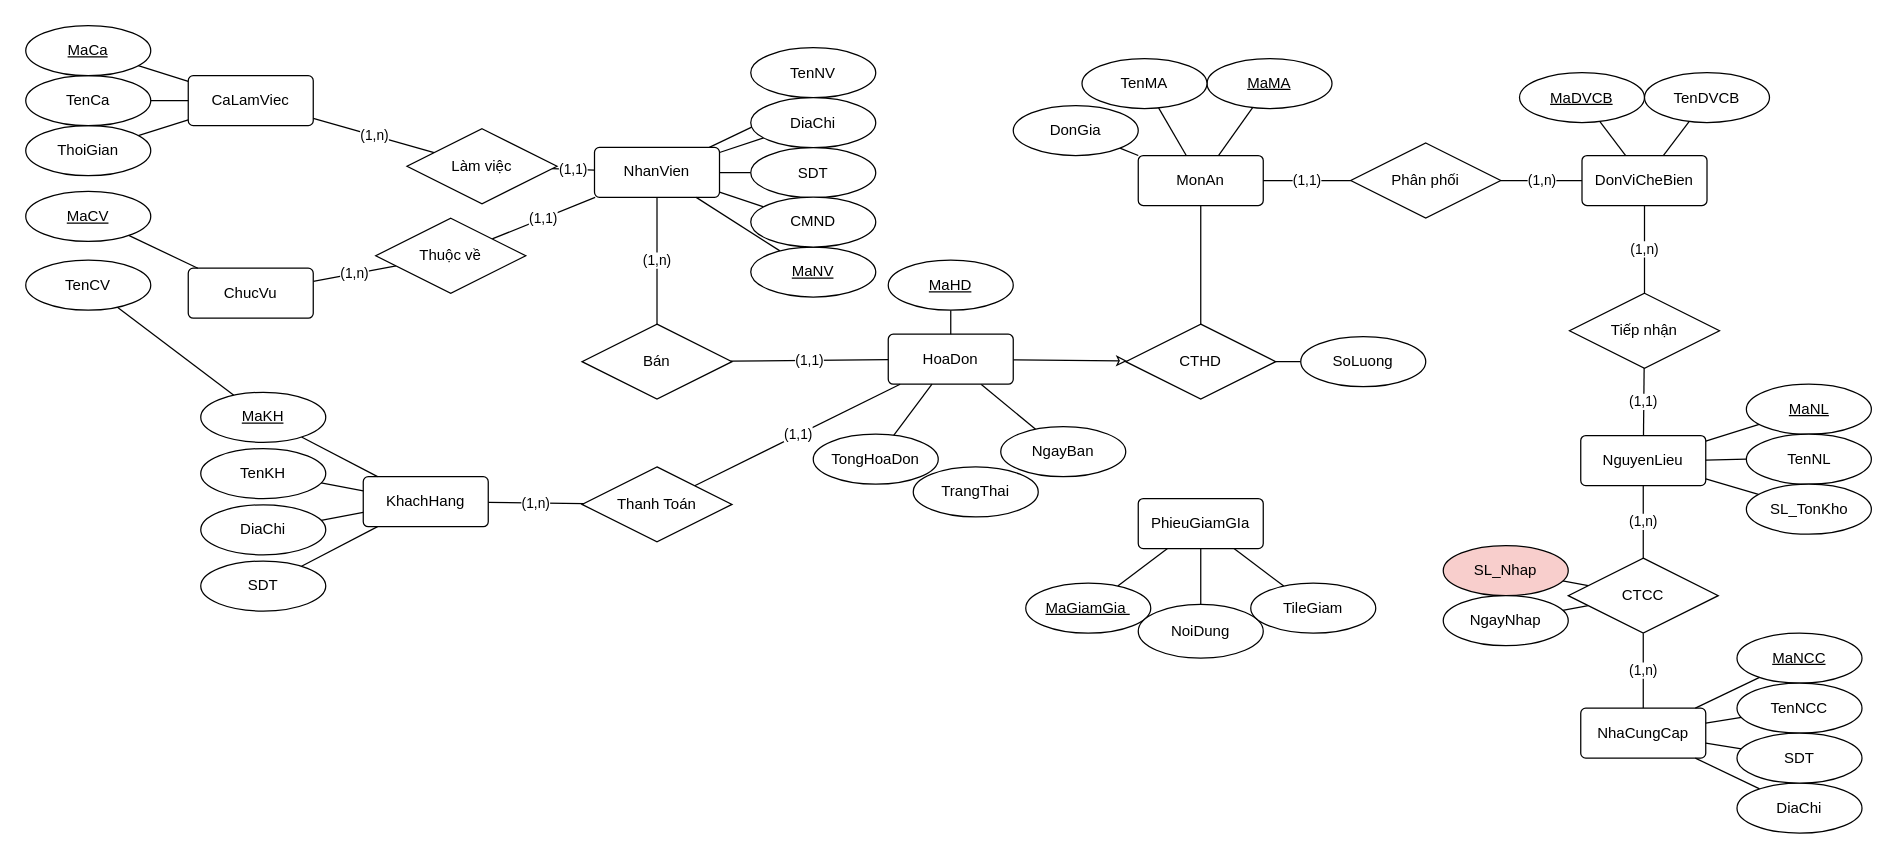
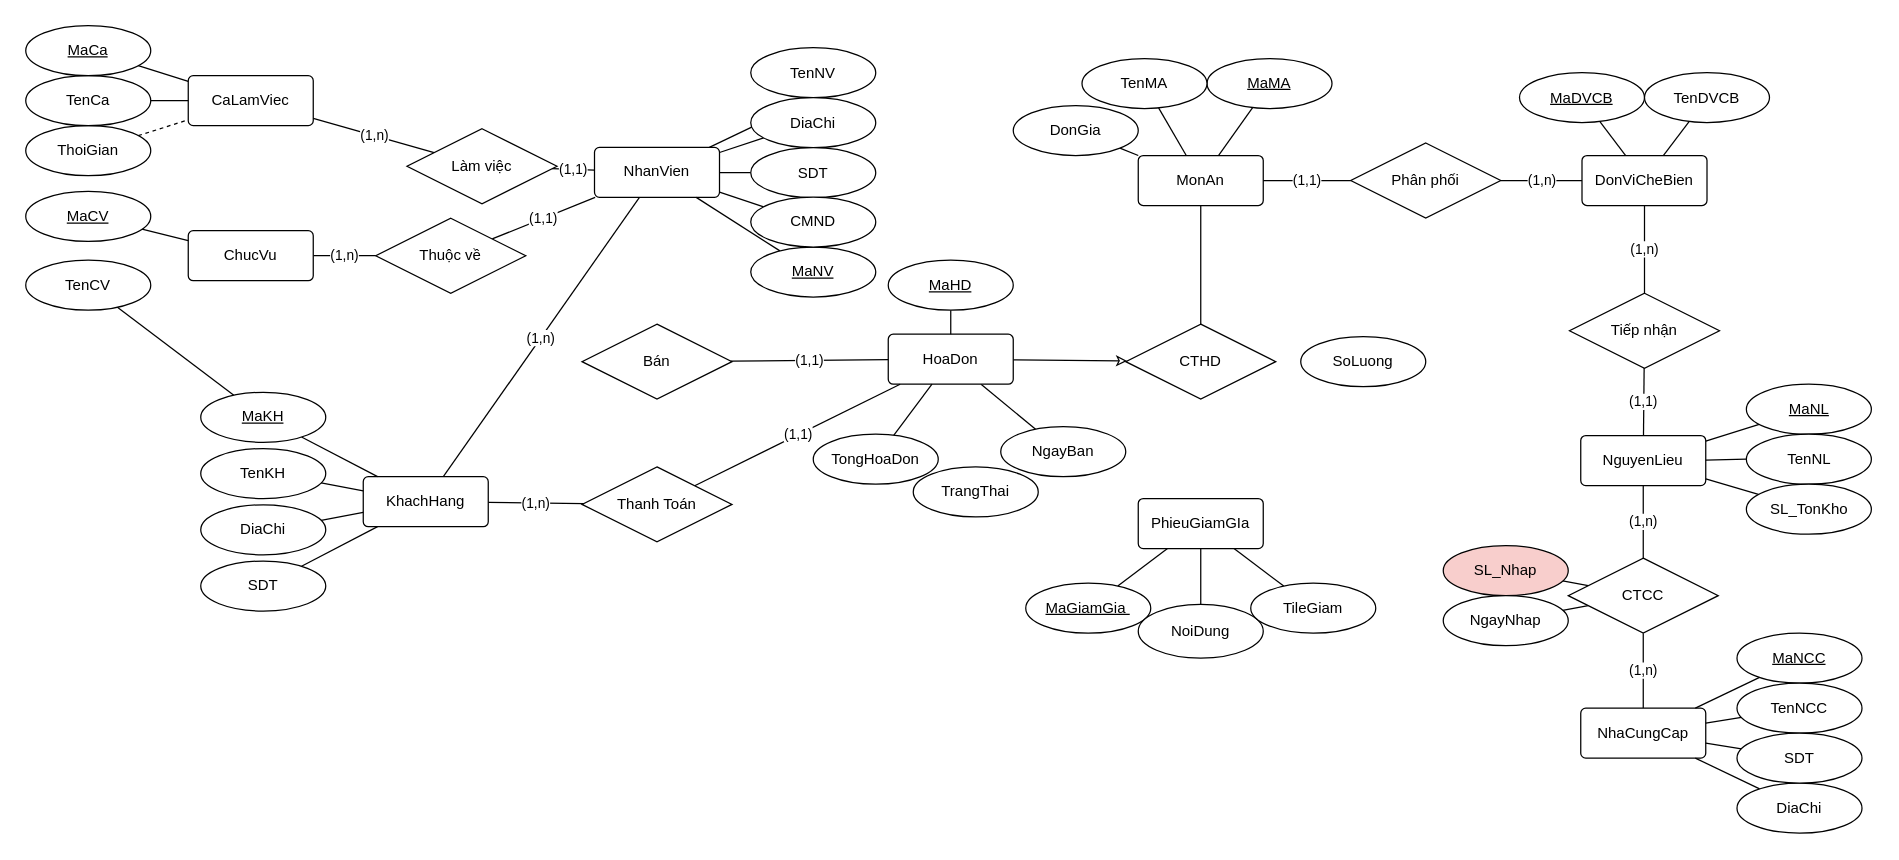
(164, 127) -> (164, 127)
(657, 292) -> (542, 337)
(251, 293) -> (251, 256)
(1289, 362) -> none
